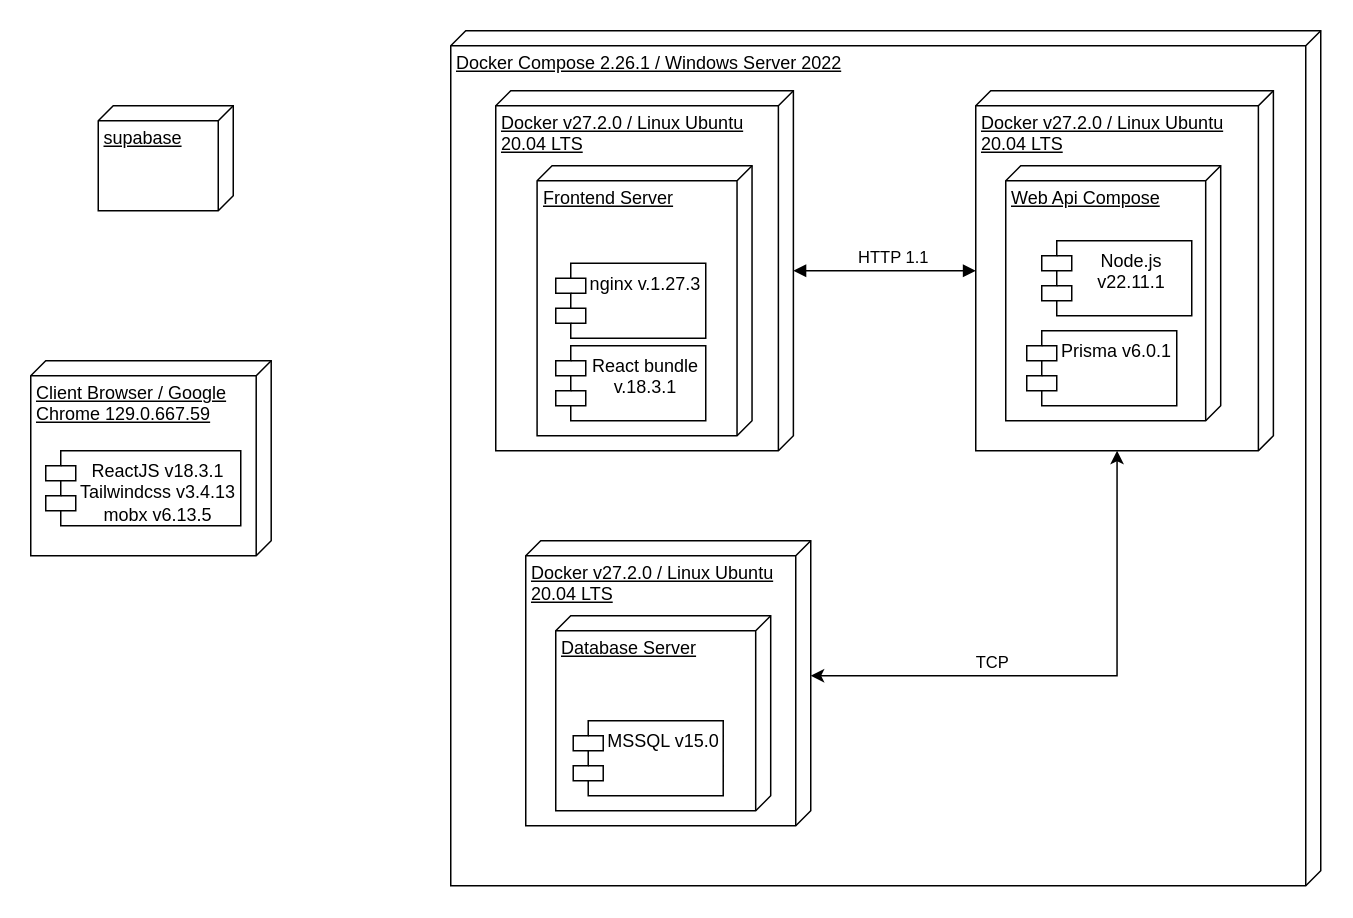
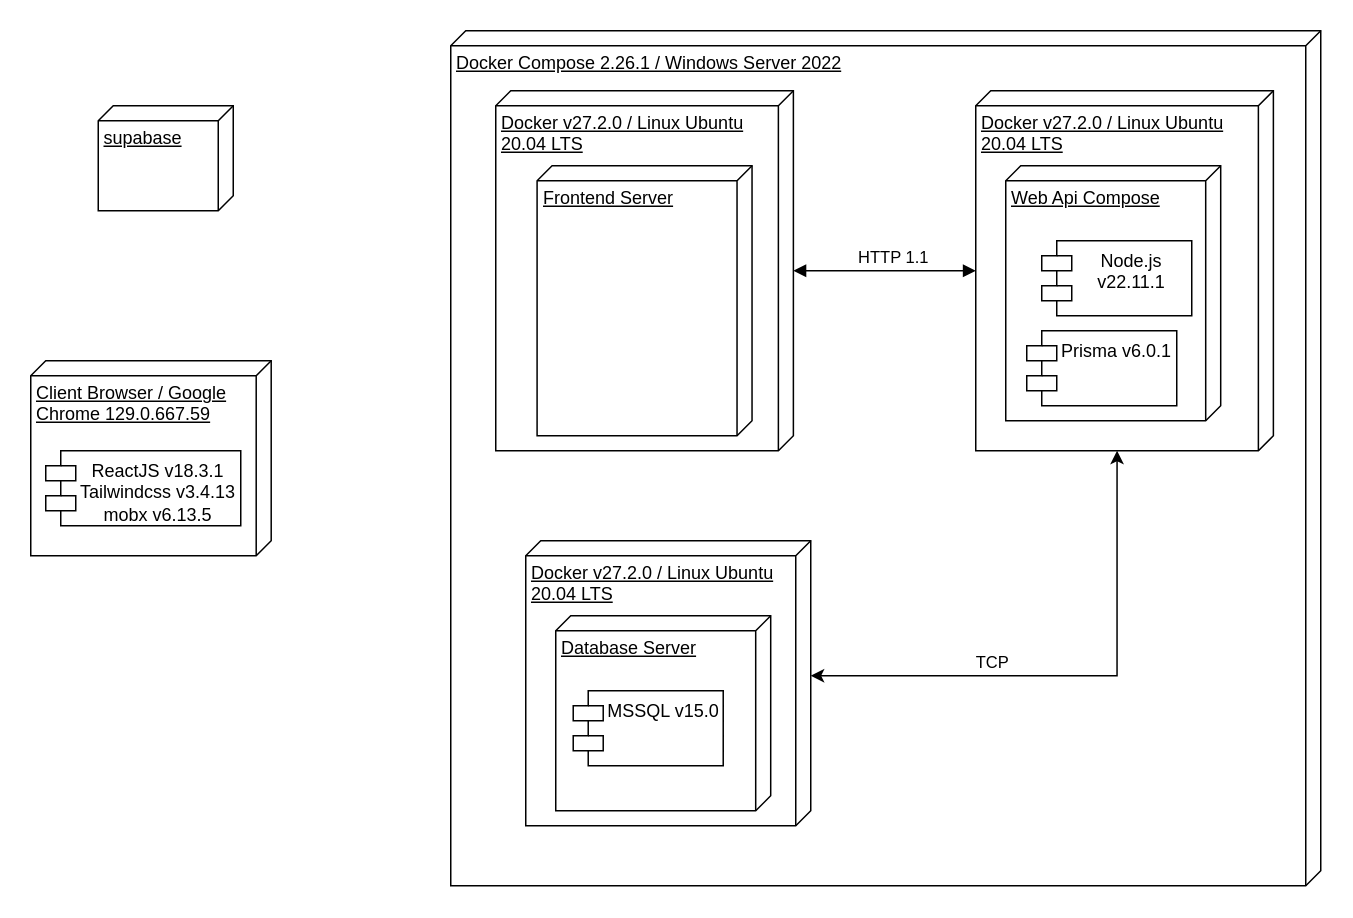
(631, 301) -> none
(631, 383) -> none
(648, 758) -> (648, 728)
